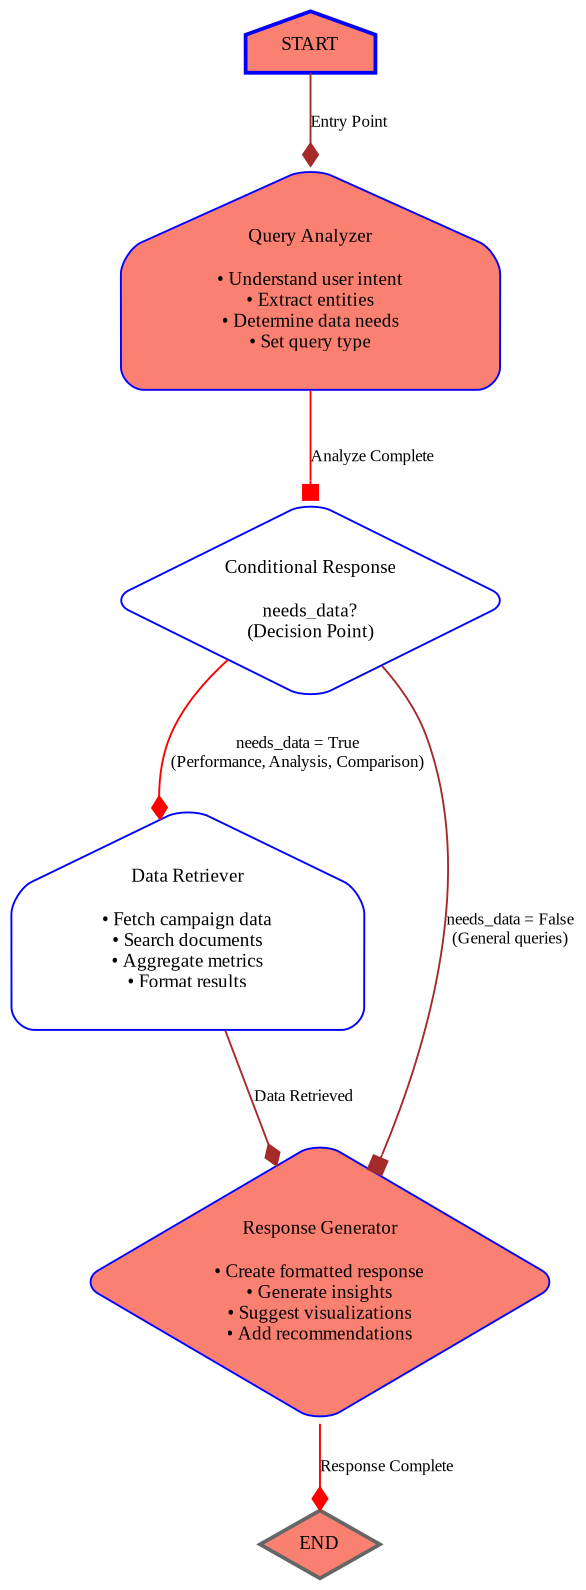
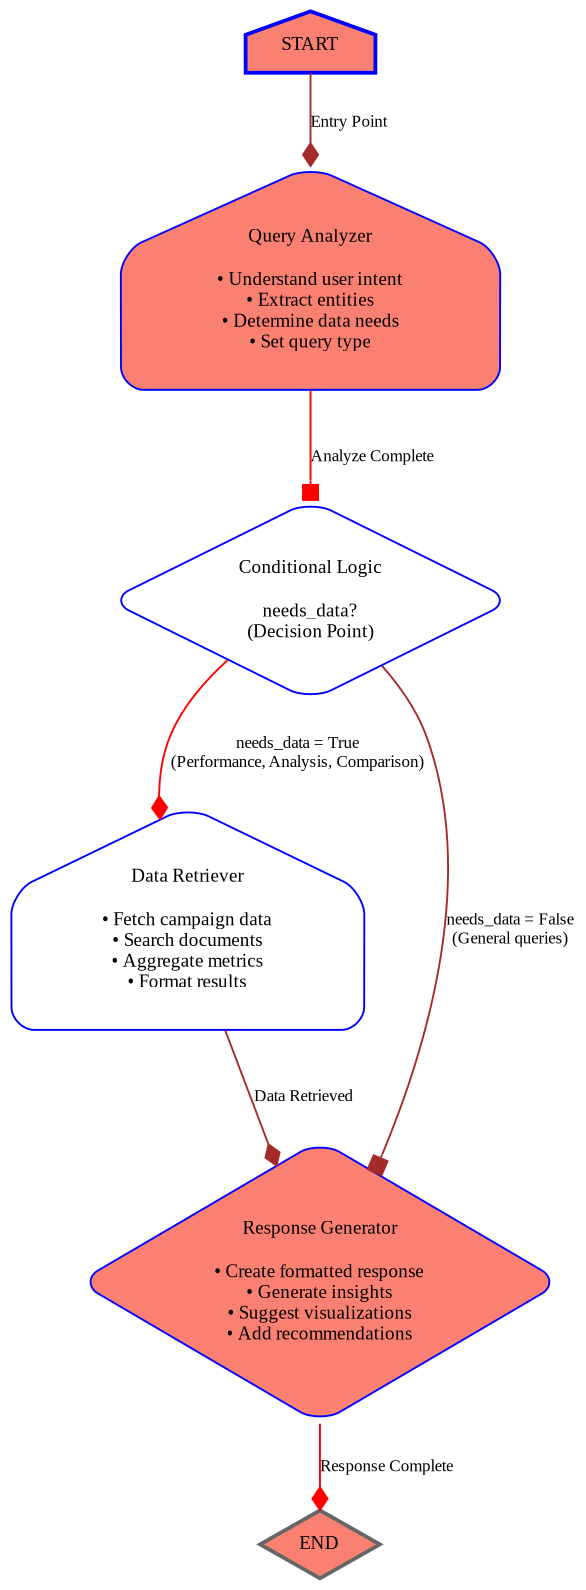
(311, 600) -> (311, 600)
